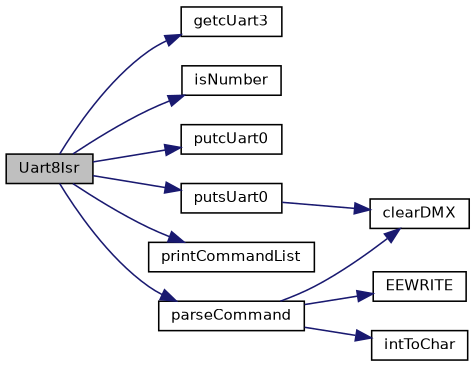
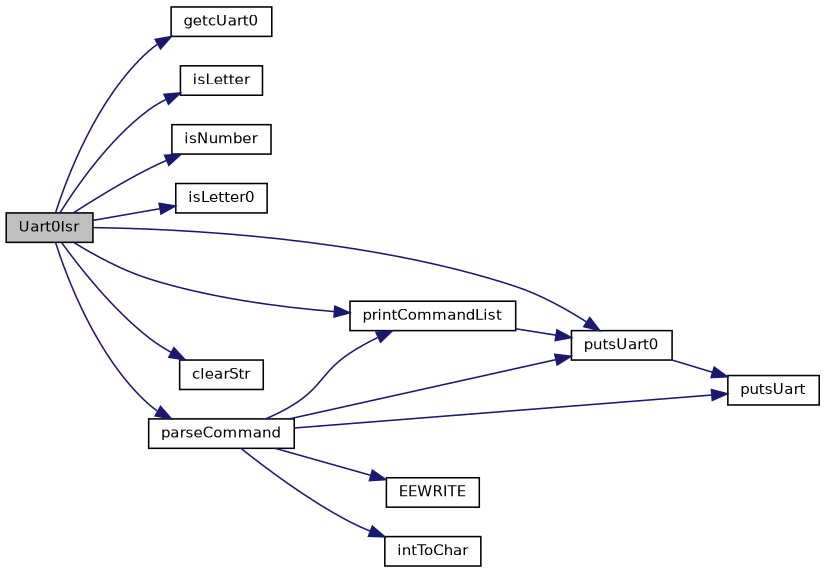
(232, 22) -> (221, 22)
none -> (221, 81)
(232, 139) -> (221, 198)
(50, 169) -> (50, 228)
(420, 214) -> (774, 390)
none -> (536, 332)
none -> (221, 375)
none -> (322, 379)
none -> (423, 389)
